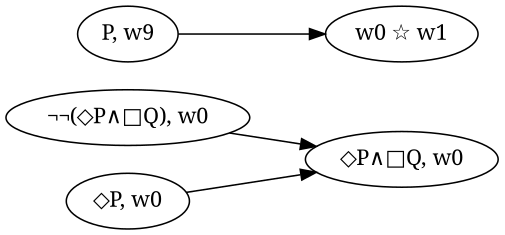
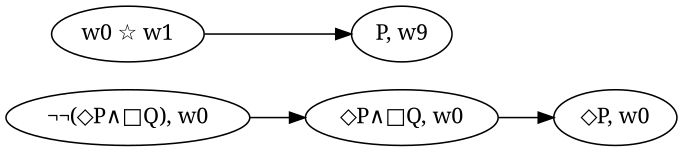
(244, 34) -> (270, 34)
(243, 184) -> (518, 118)
